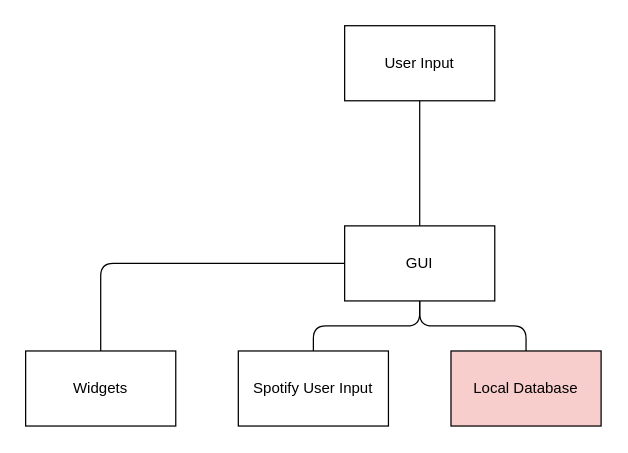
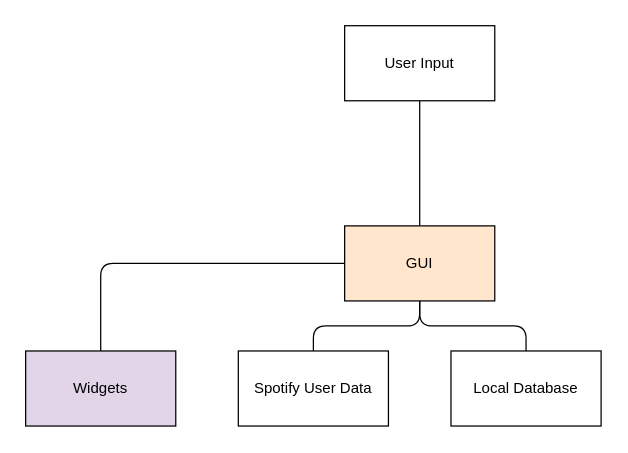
(419, 263) -> (419, 263)
(101, 388) -> (101, 388)
(313, 388) -> (313, 388)
(526, 388) -> (526, 388)
